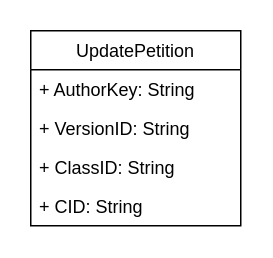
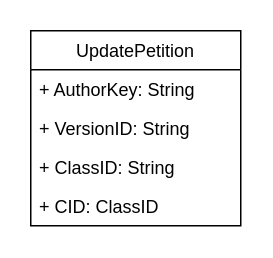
(95, 207) -> (100, 207)
